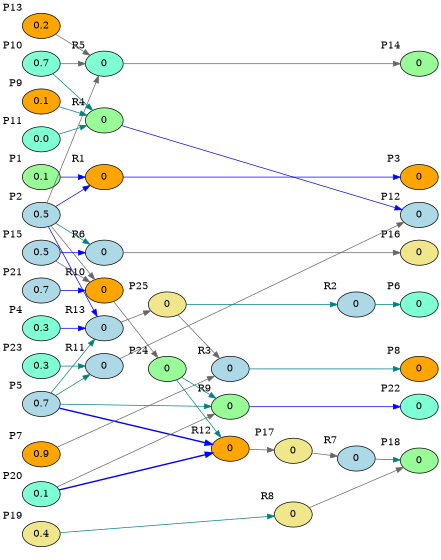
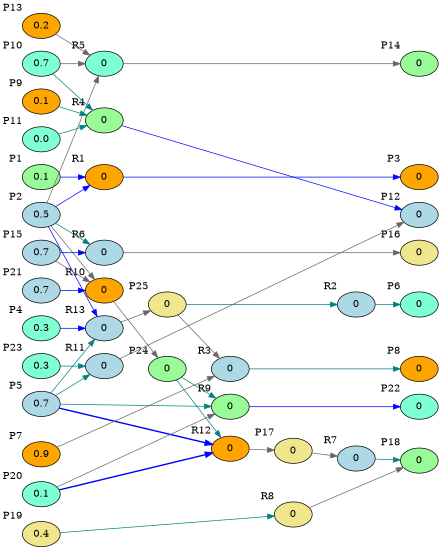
(41, 253) -> (41, 253)
